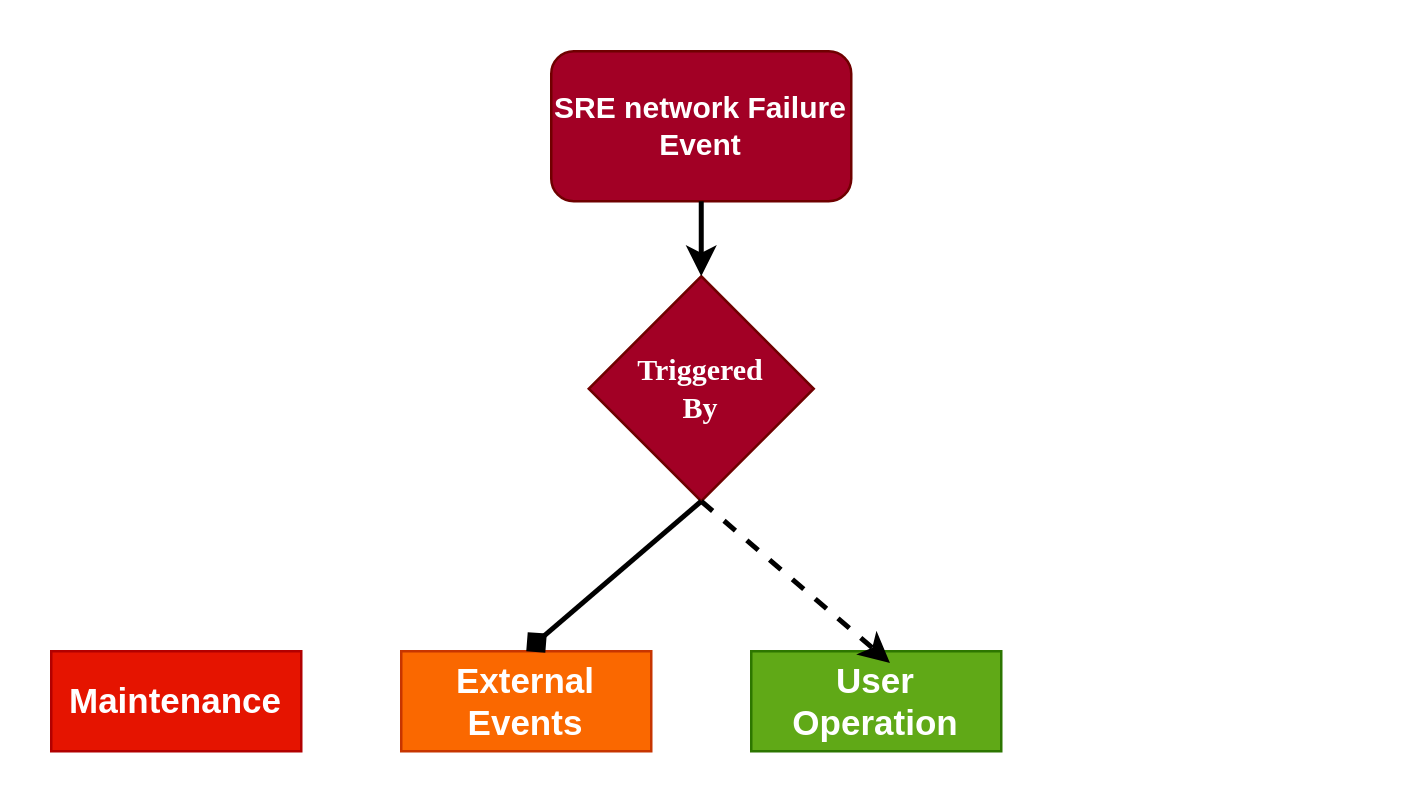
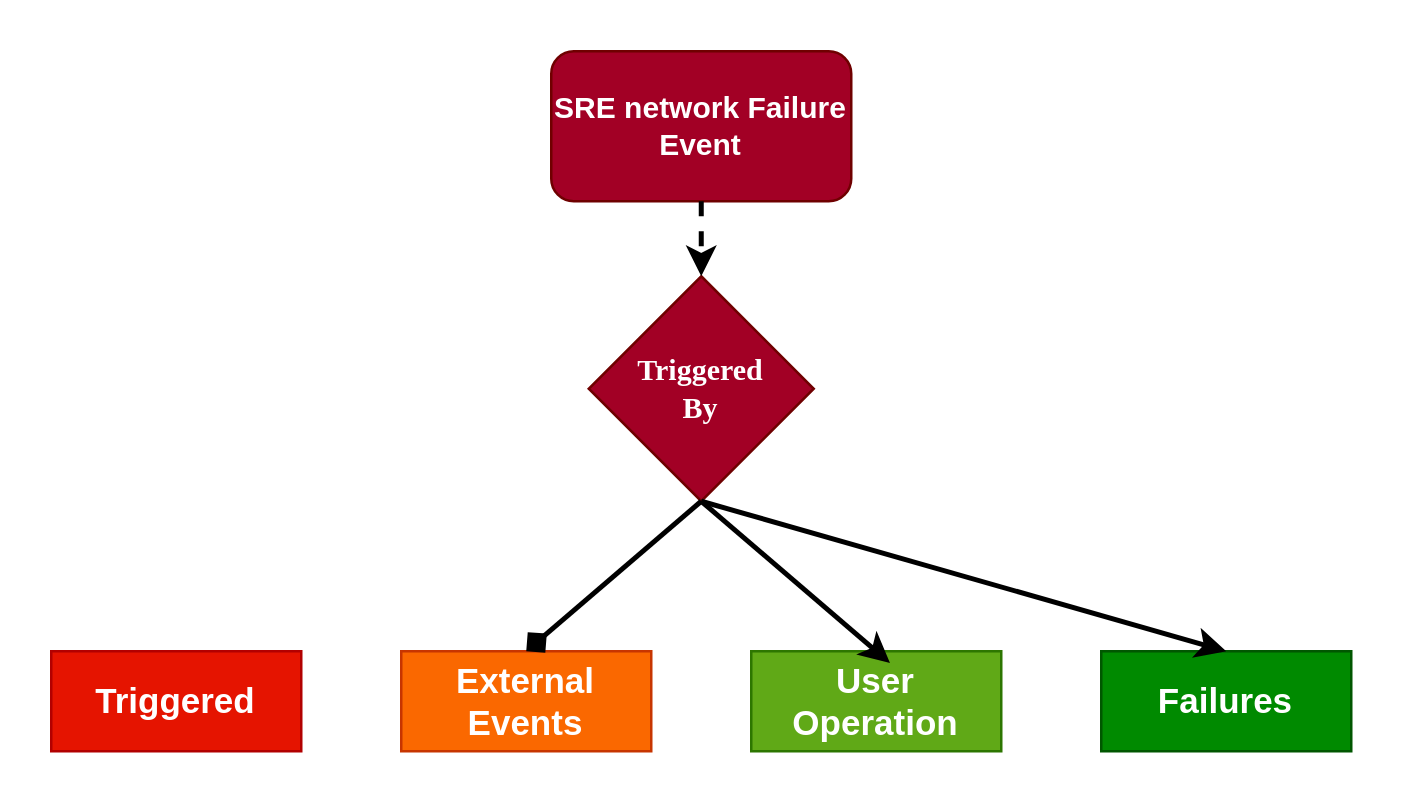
(701, 223) -> (701, 223)
(717, 514) -> (717, 514)
none -> (958, 575)
(176, 701) -> (176, 701)
none -> (1226, 701)
